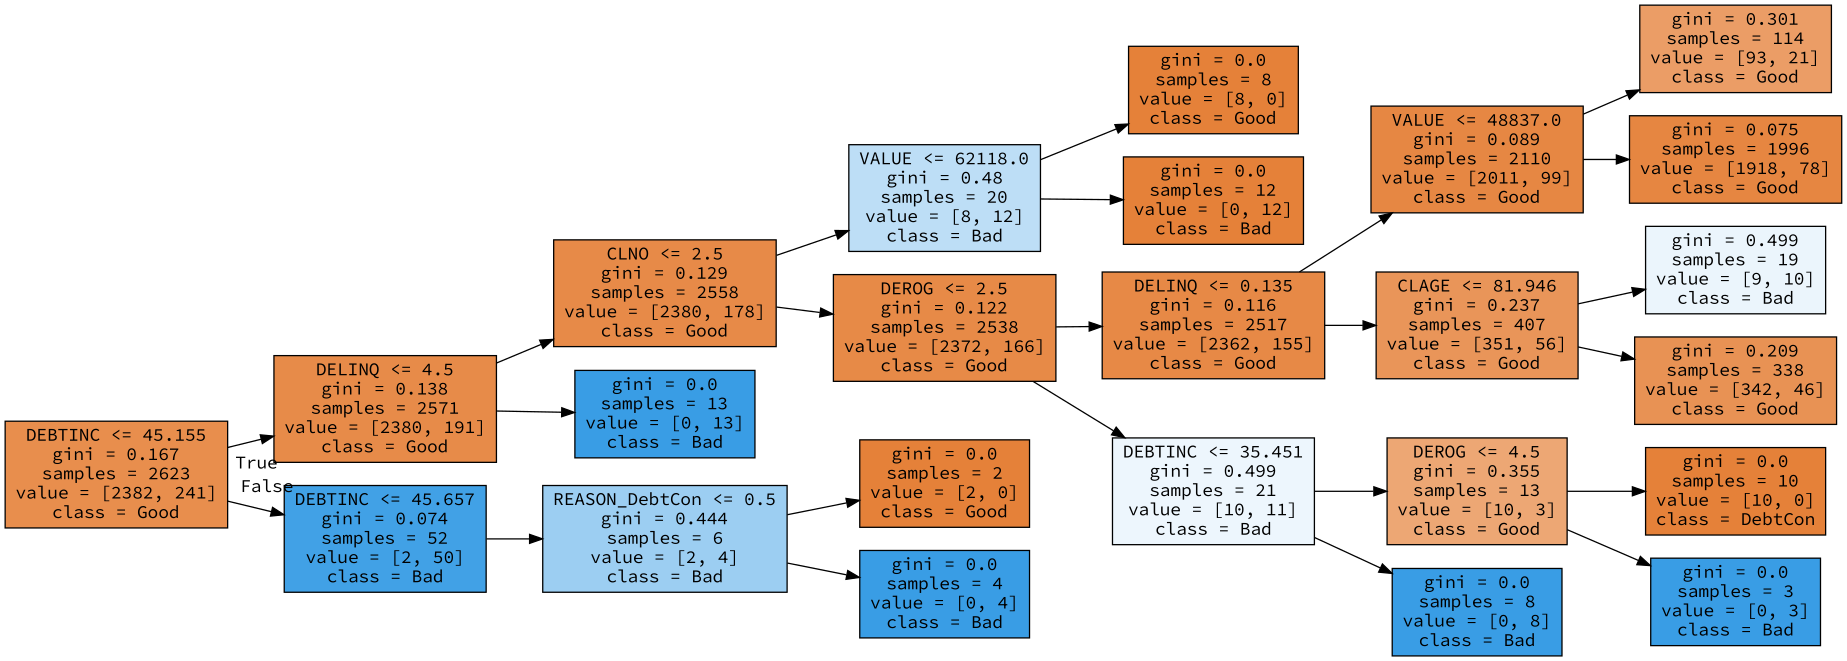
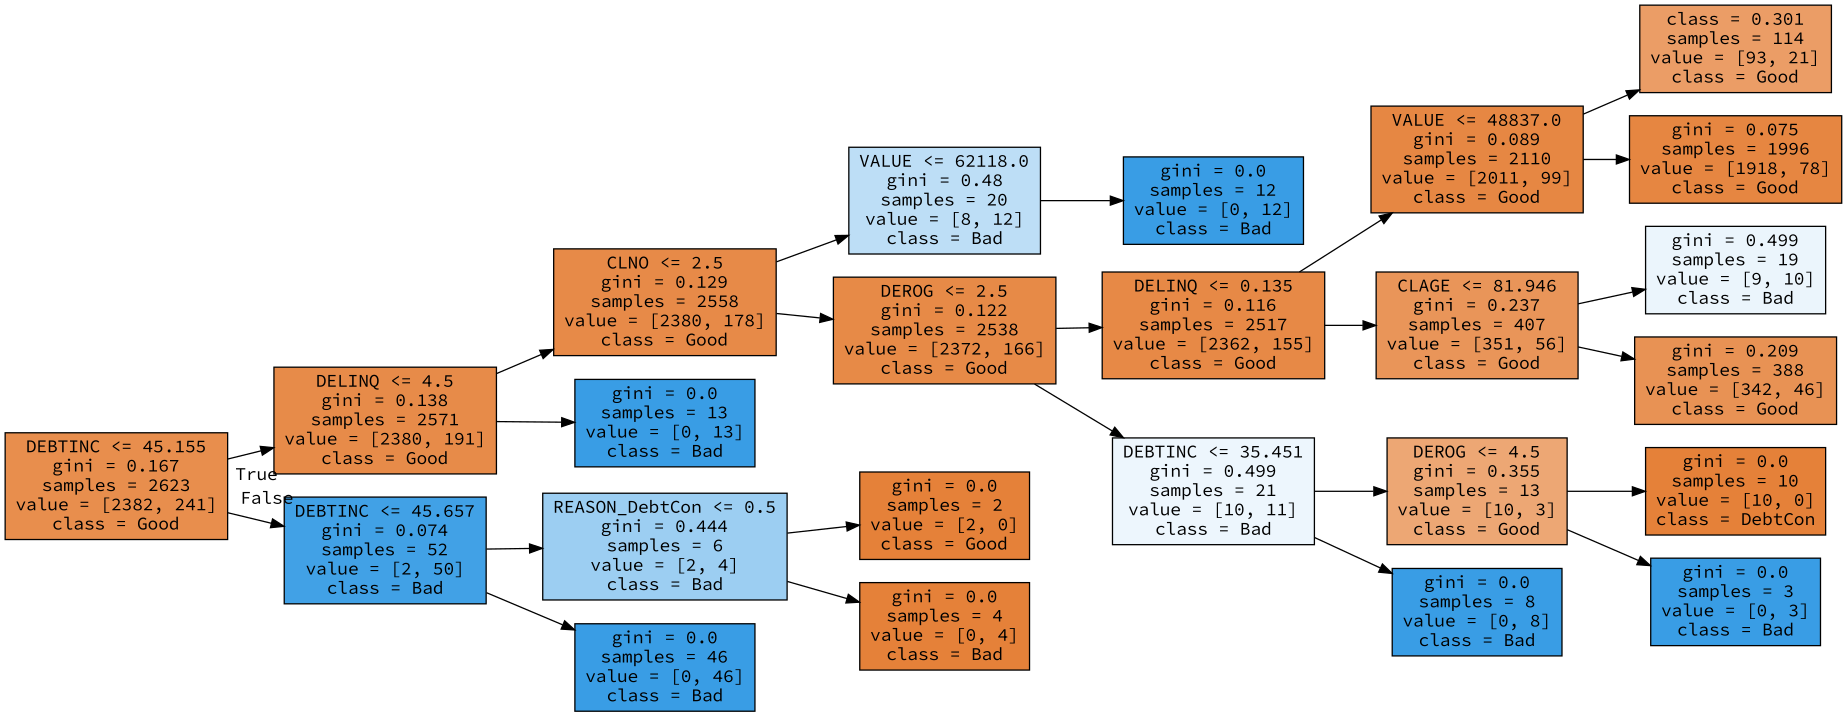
(1736, 49) -> (1736, 49)
(1213, 90) -> none
(1213, 201) -> (1213, 201)
(1736, 381) -> (1736, 381)
(945, 594) -> (945, 626)
none -> (665, 667)
